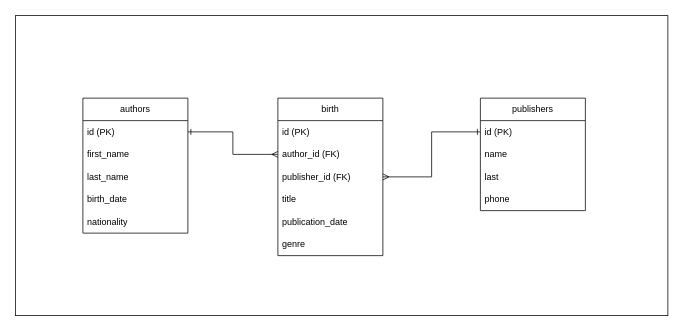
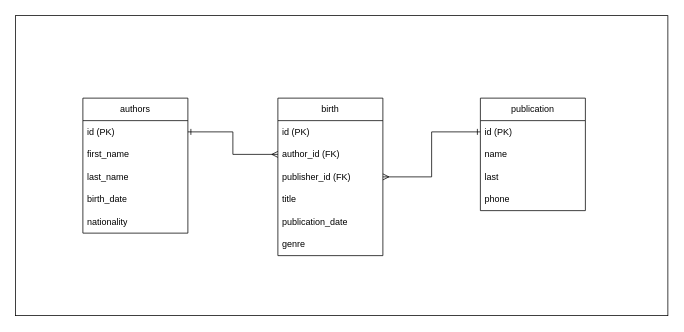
(533, 109) -> (533, 109)
